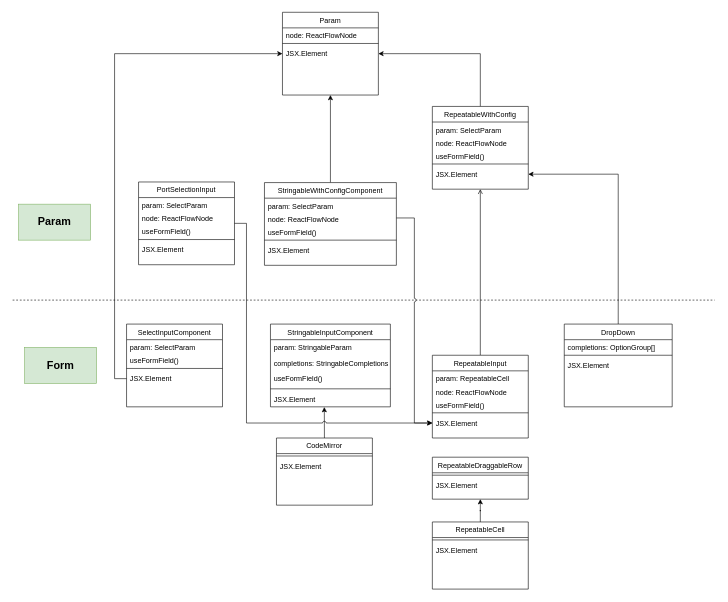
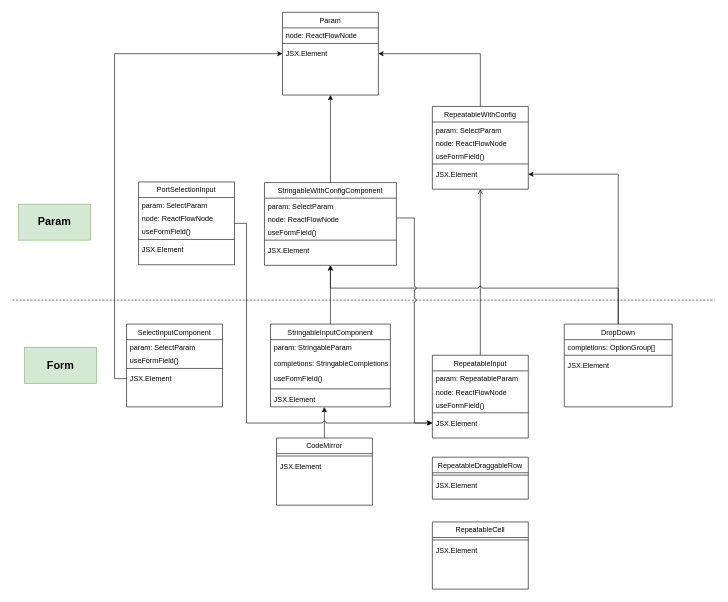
none -> (482, 288)
none -> (330, 307)
(473, 379) -> (477, 379)
(480, 509) -> none
